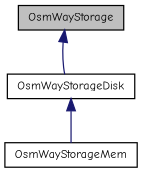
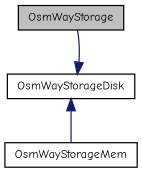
(63, 58) -> (79, 46)
